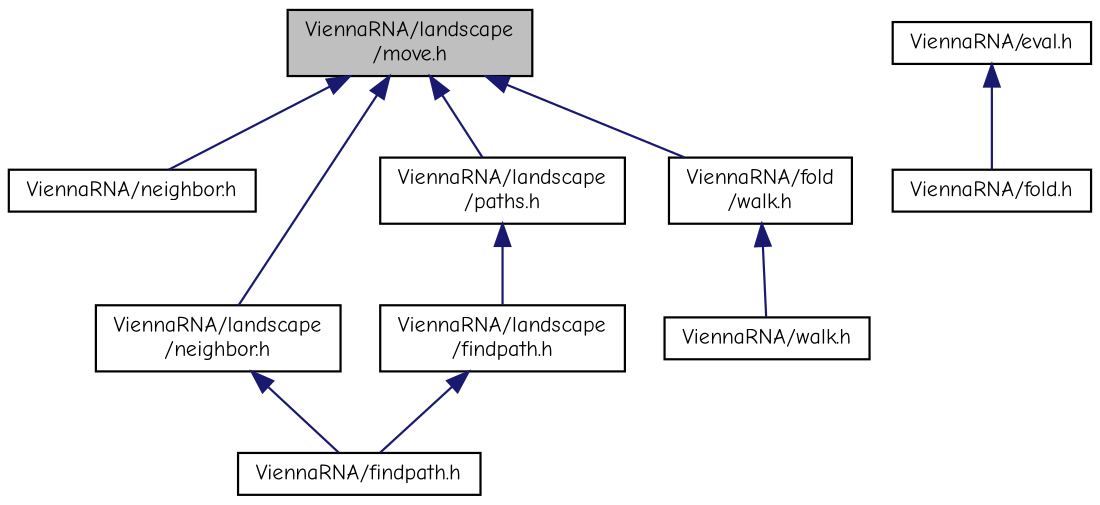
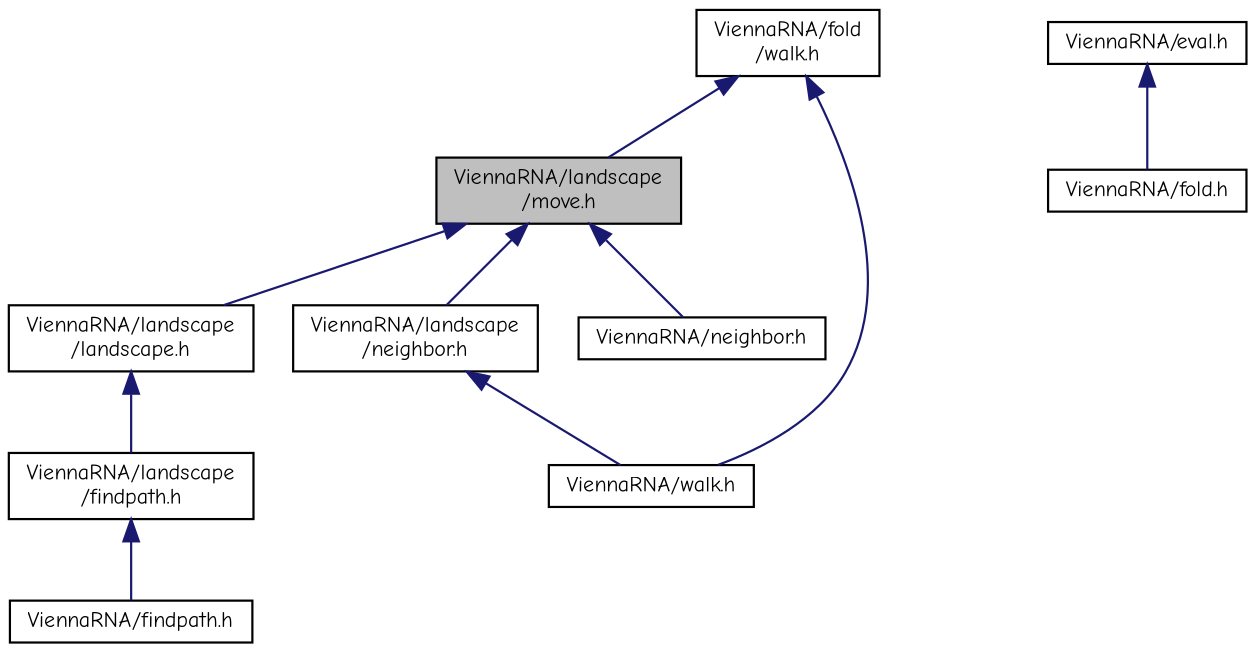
(596, 121) -> (664, 123)
(503, 191) -> (131, 338)
(304, 420) -> (553, 424)
